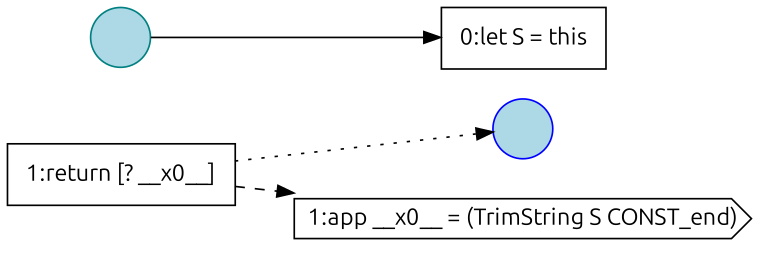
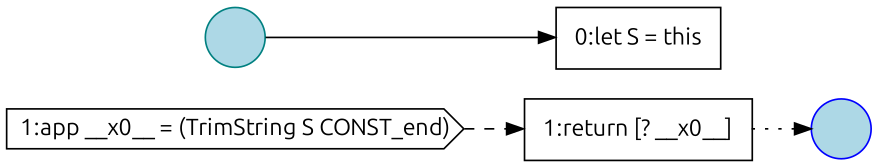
(256, 189) -> (485, 129)
